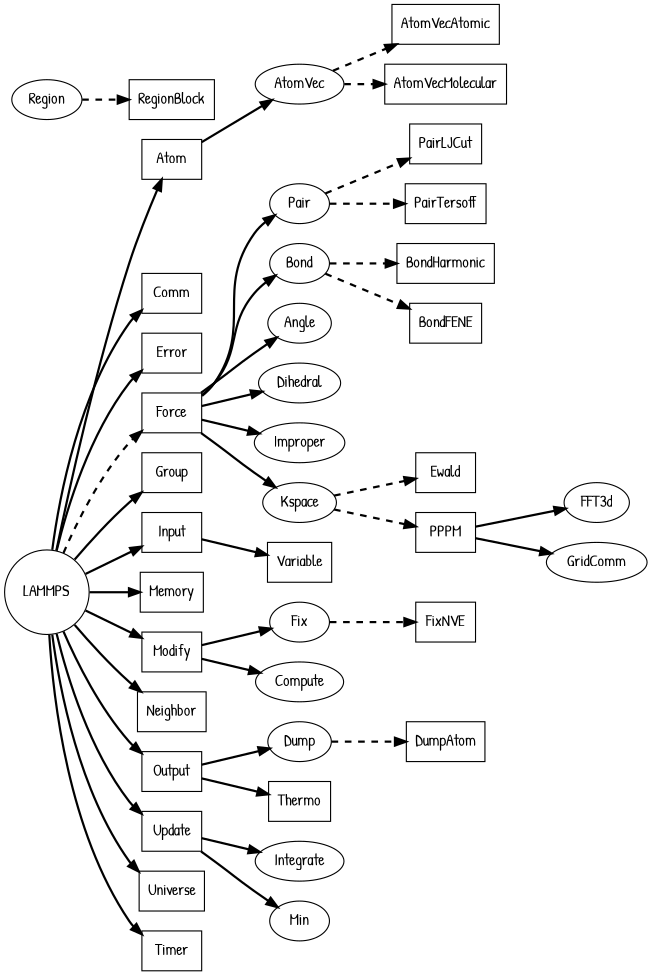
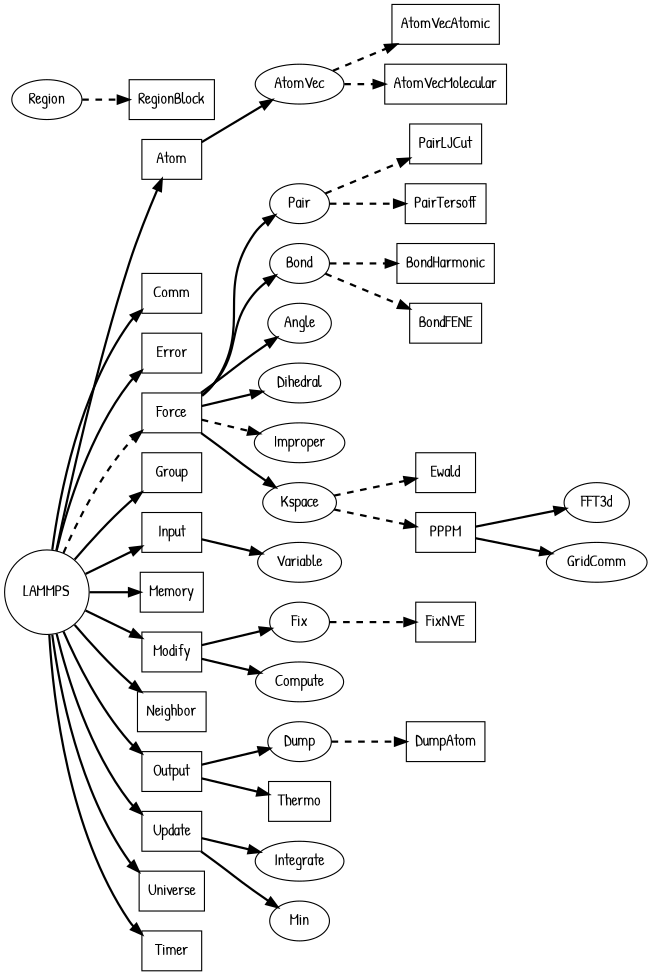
(225, 425) -> (225, 425)
(300, 562) -> (300, 562)
